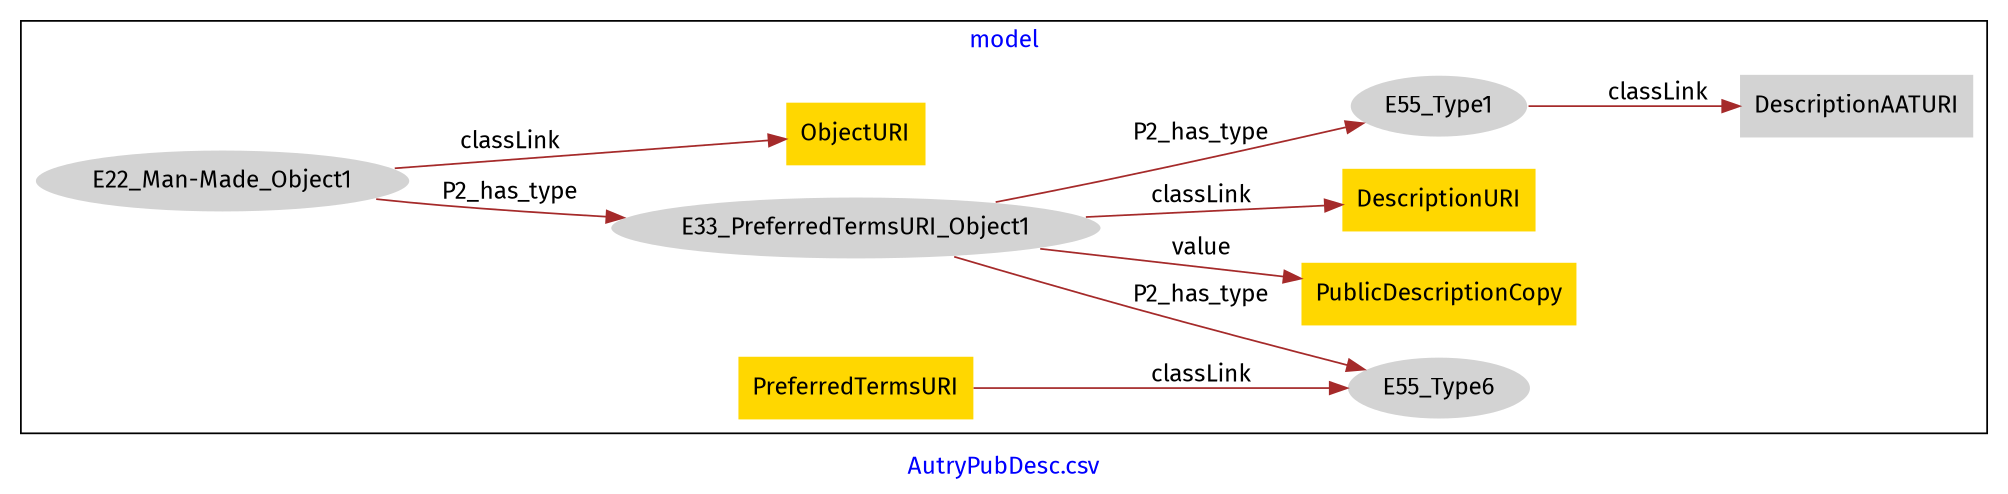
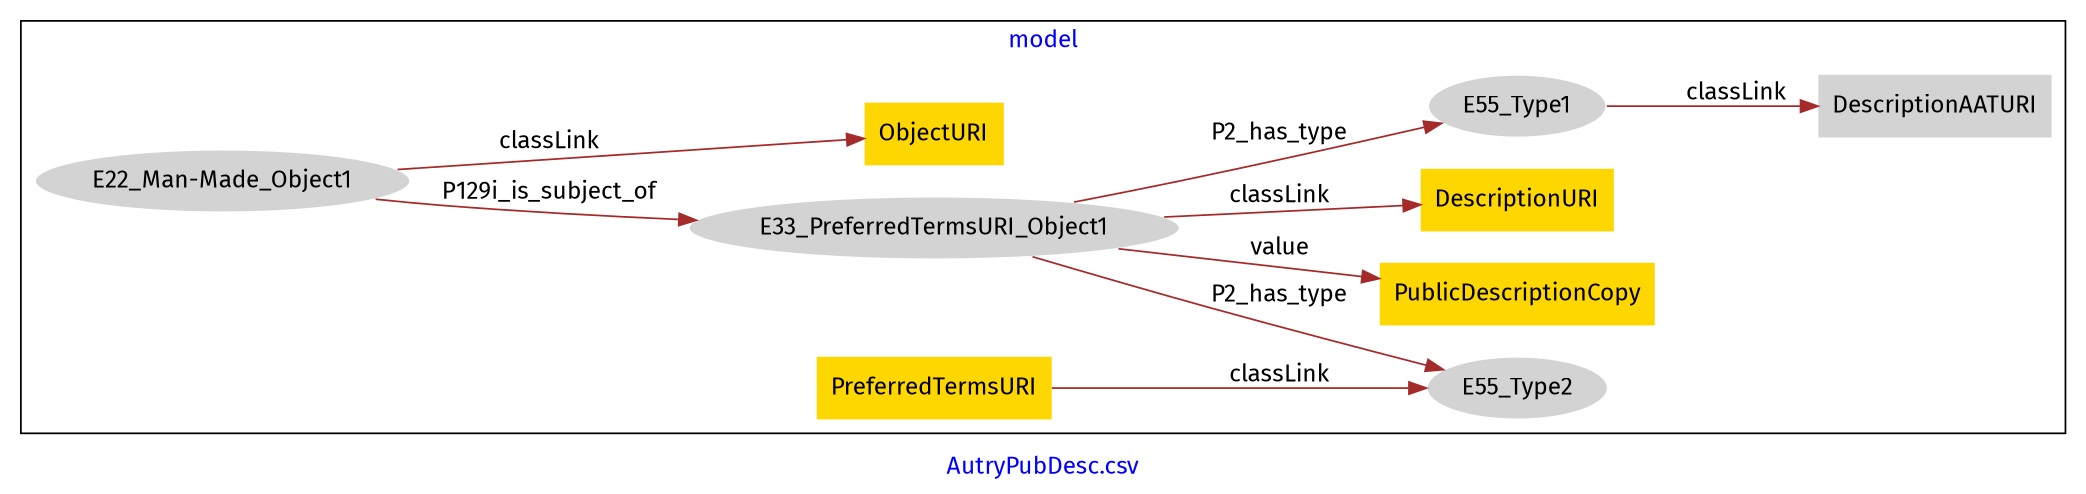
(510, 192) -> (550, 192)
(1439, 388) -> (1517, 388)
